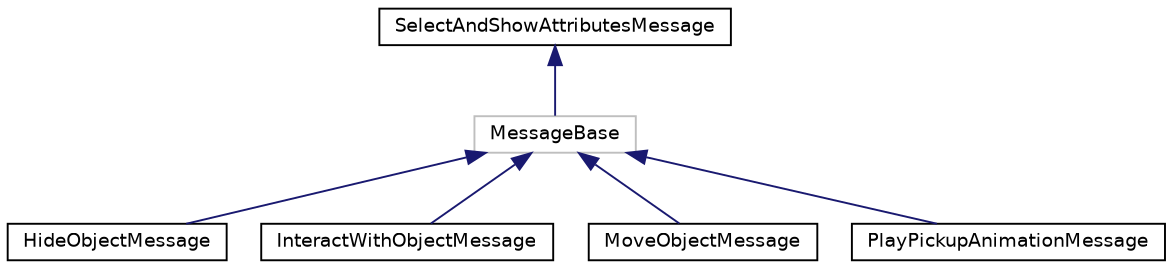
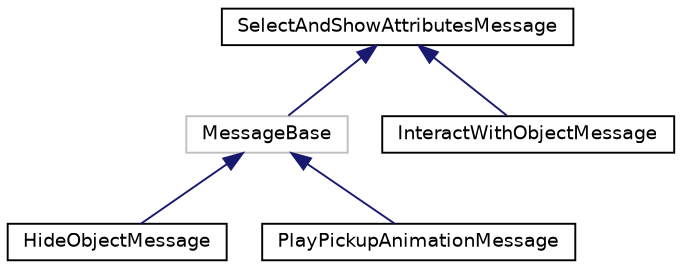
(473, 194) -> (470, 87)
(703, 242) -> none
